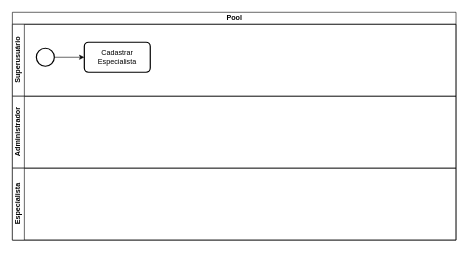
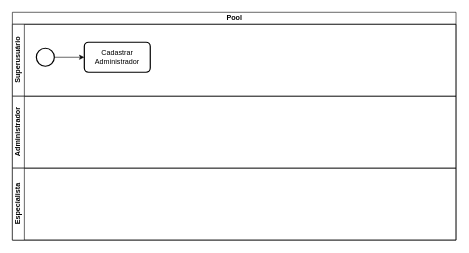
(117, 57) -> (117, 57)
